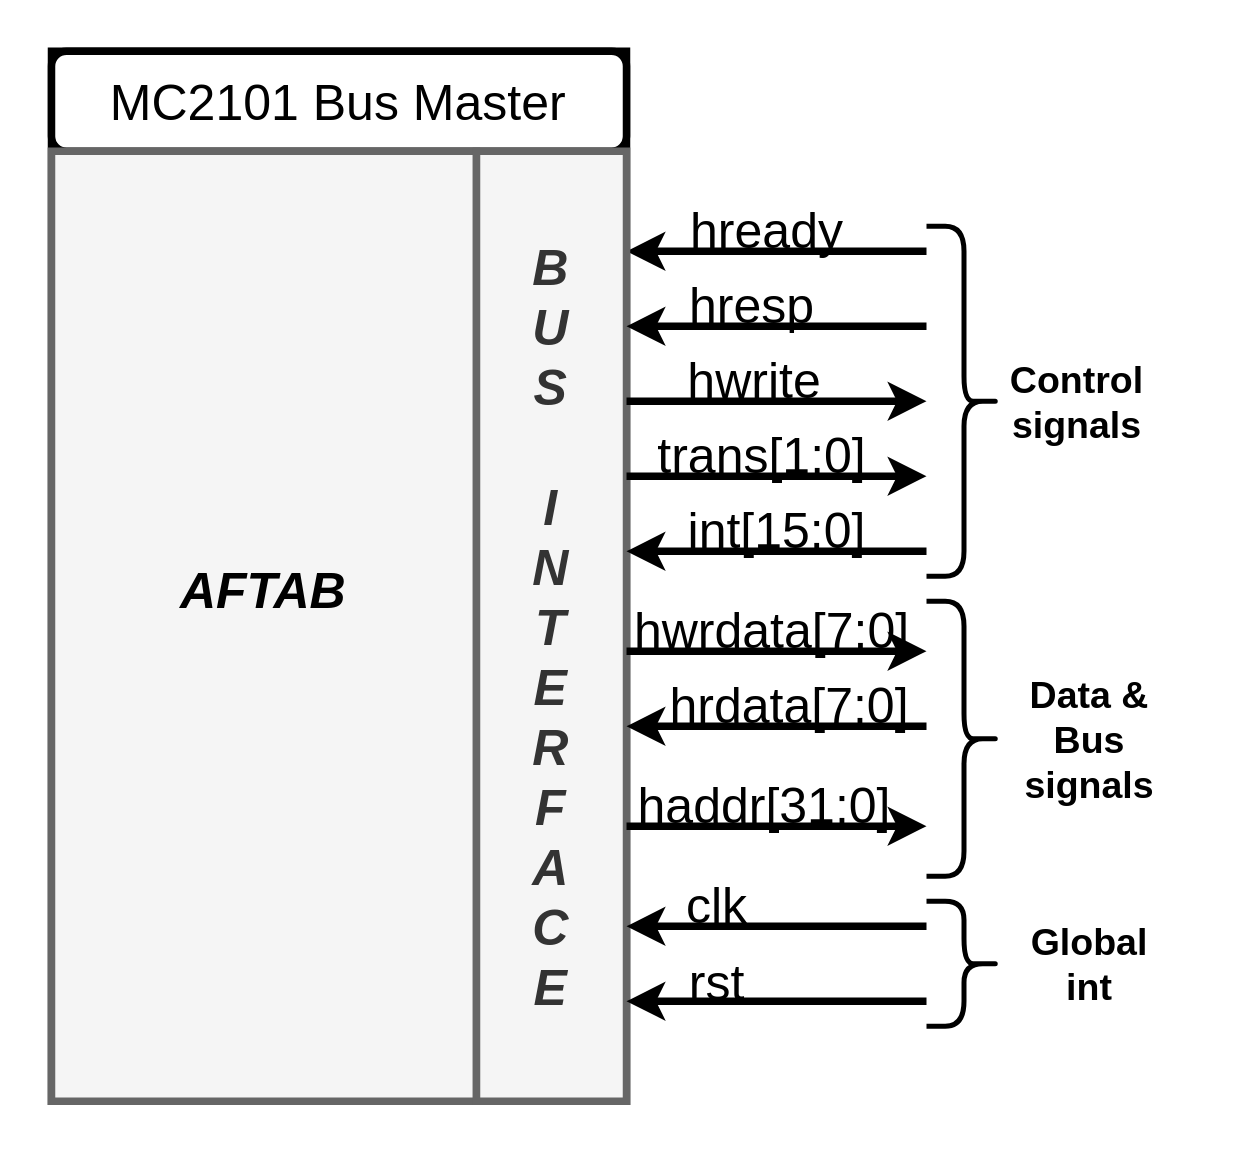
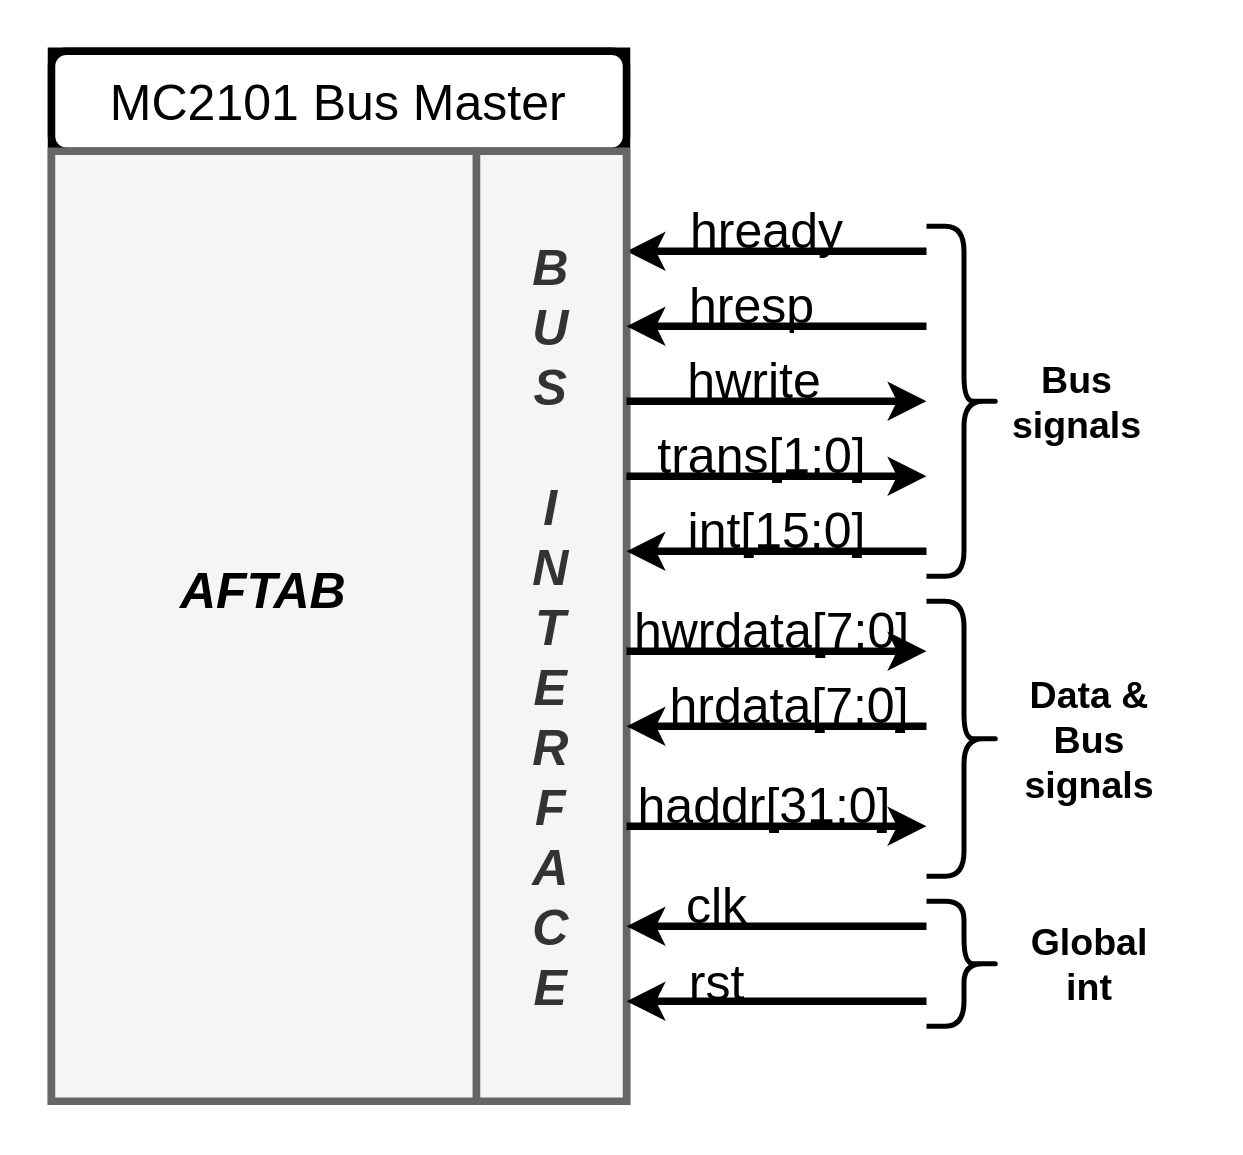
(1078, 401) -> (1078, 401)
